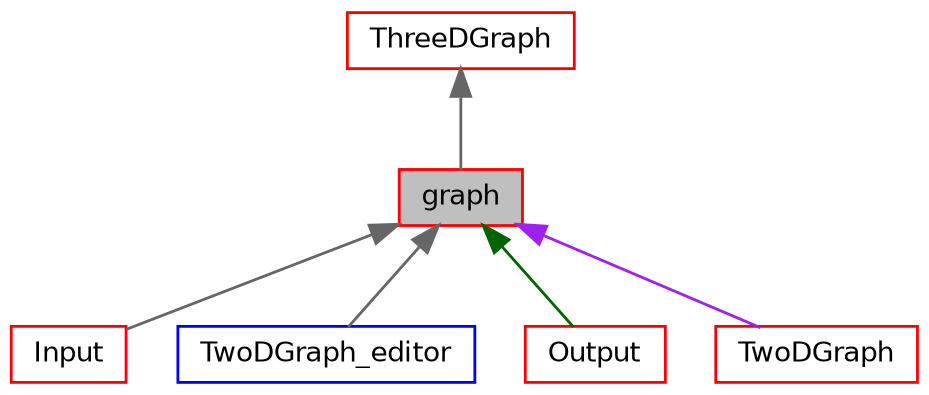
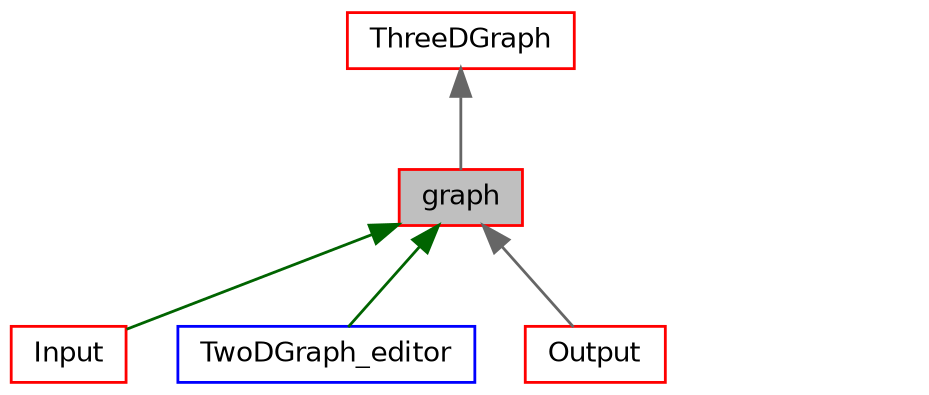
(250, 282) -> (250, 282)
(384, 287) -> (384, 287)
(538, 287) -> (538, 287)
(817, 354) -> none
